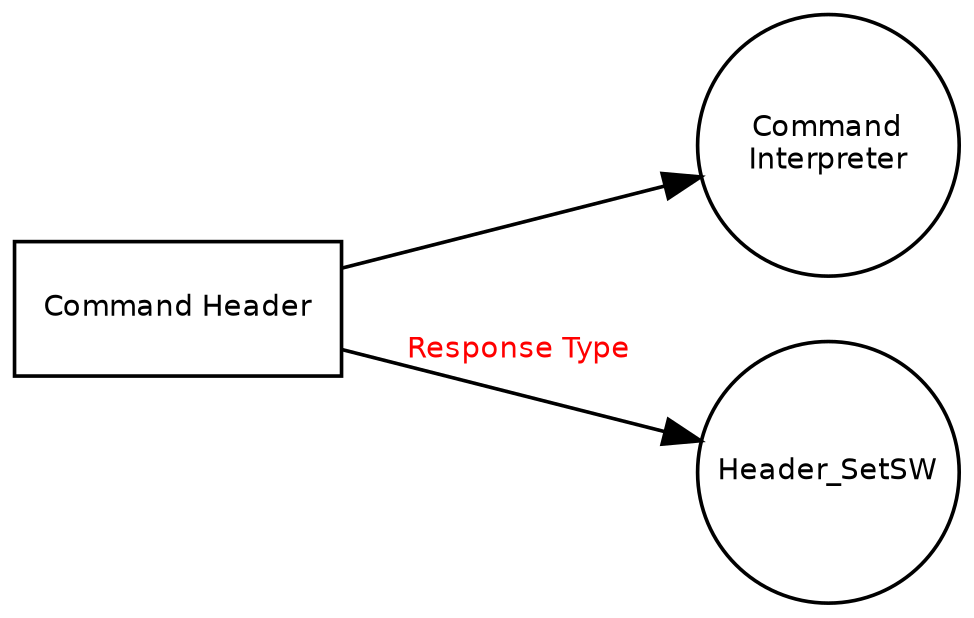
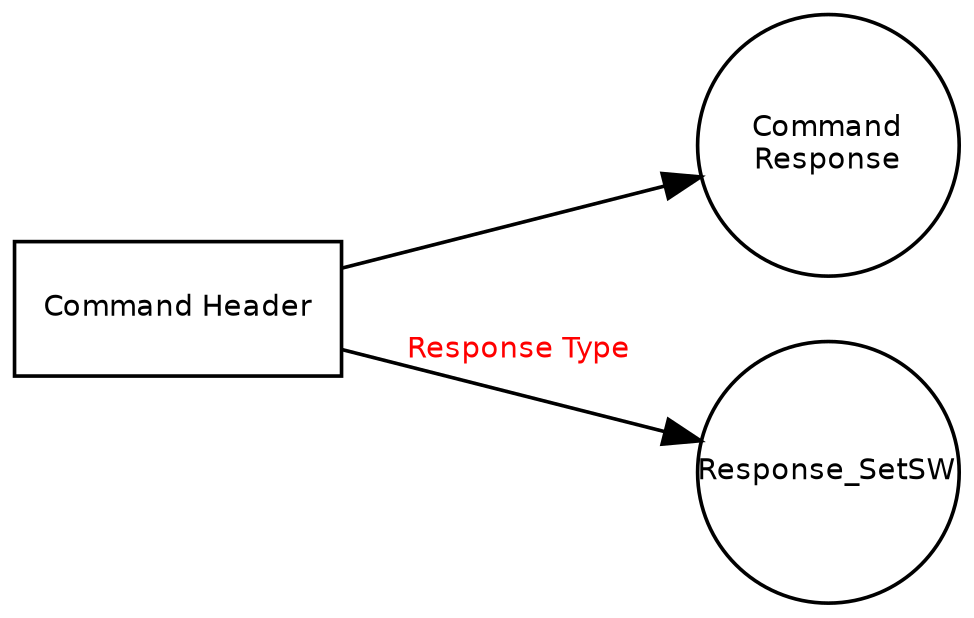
(828, 145) -> (828, 145)
(828, 472) -> (828, 472)
